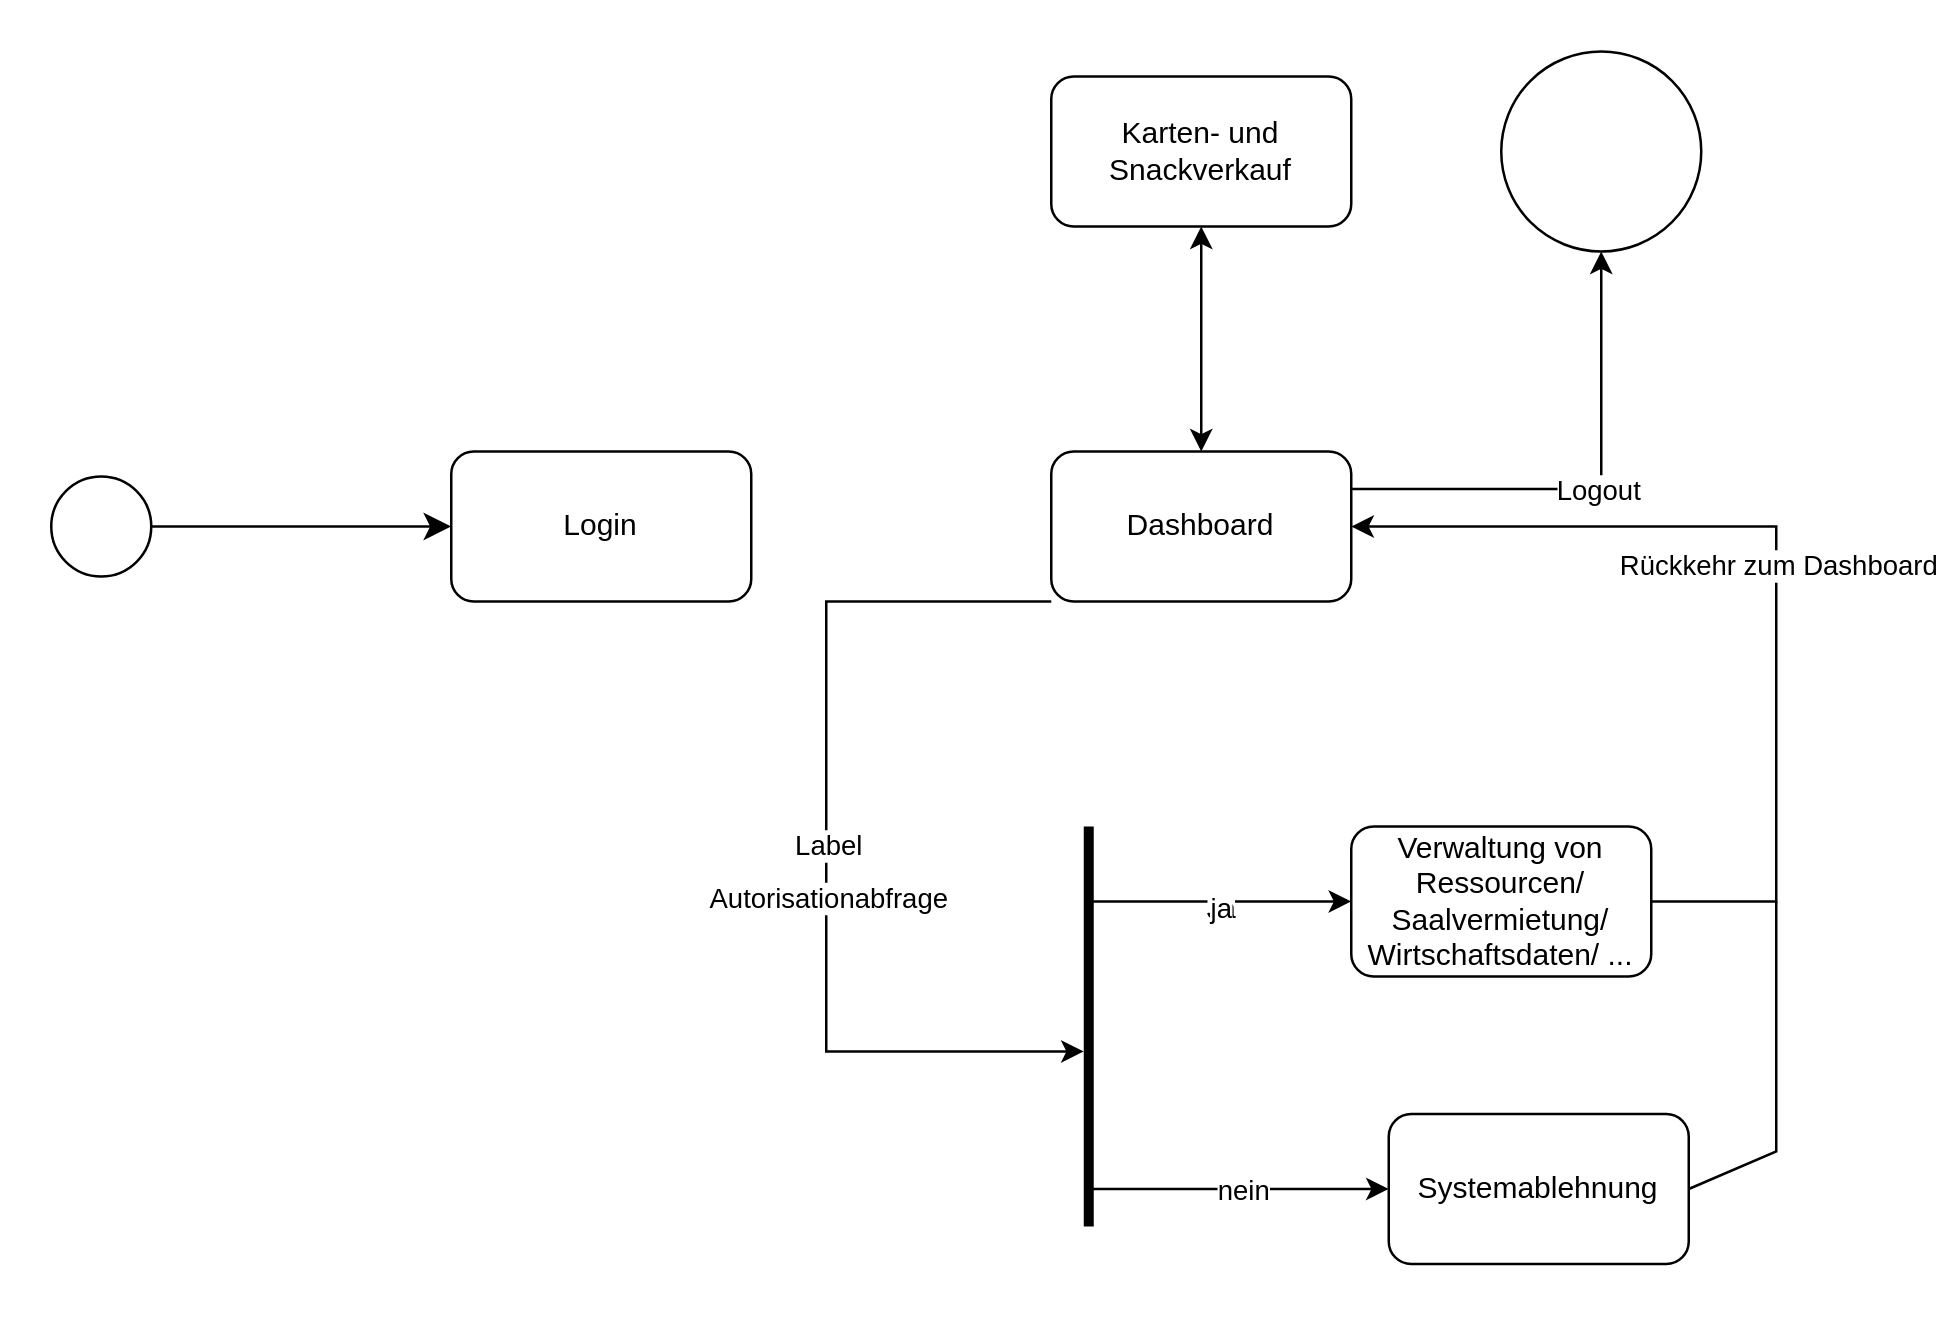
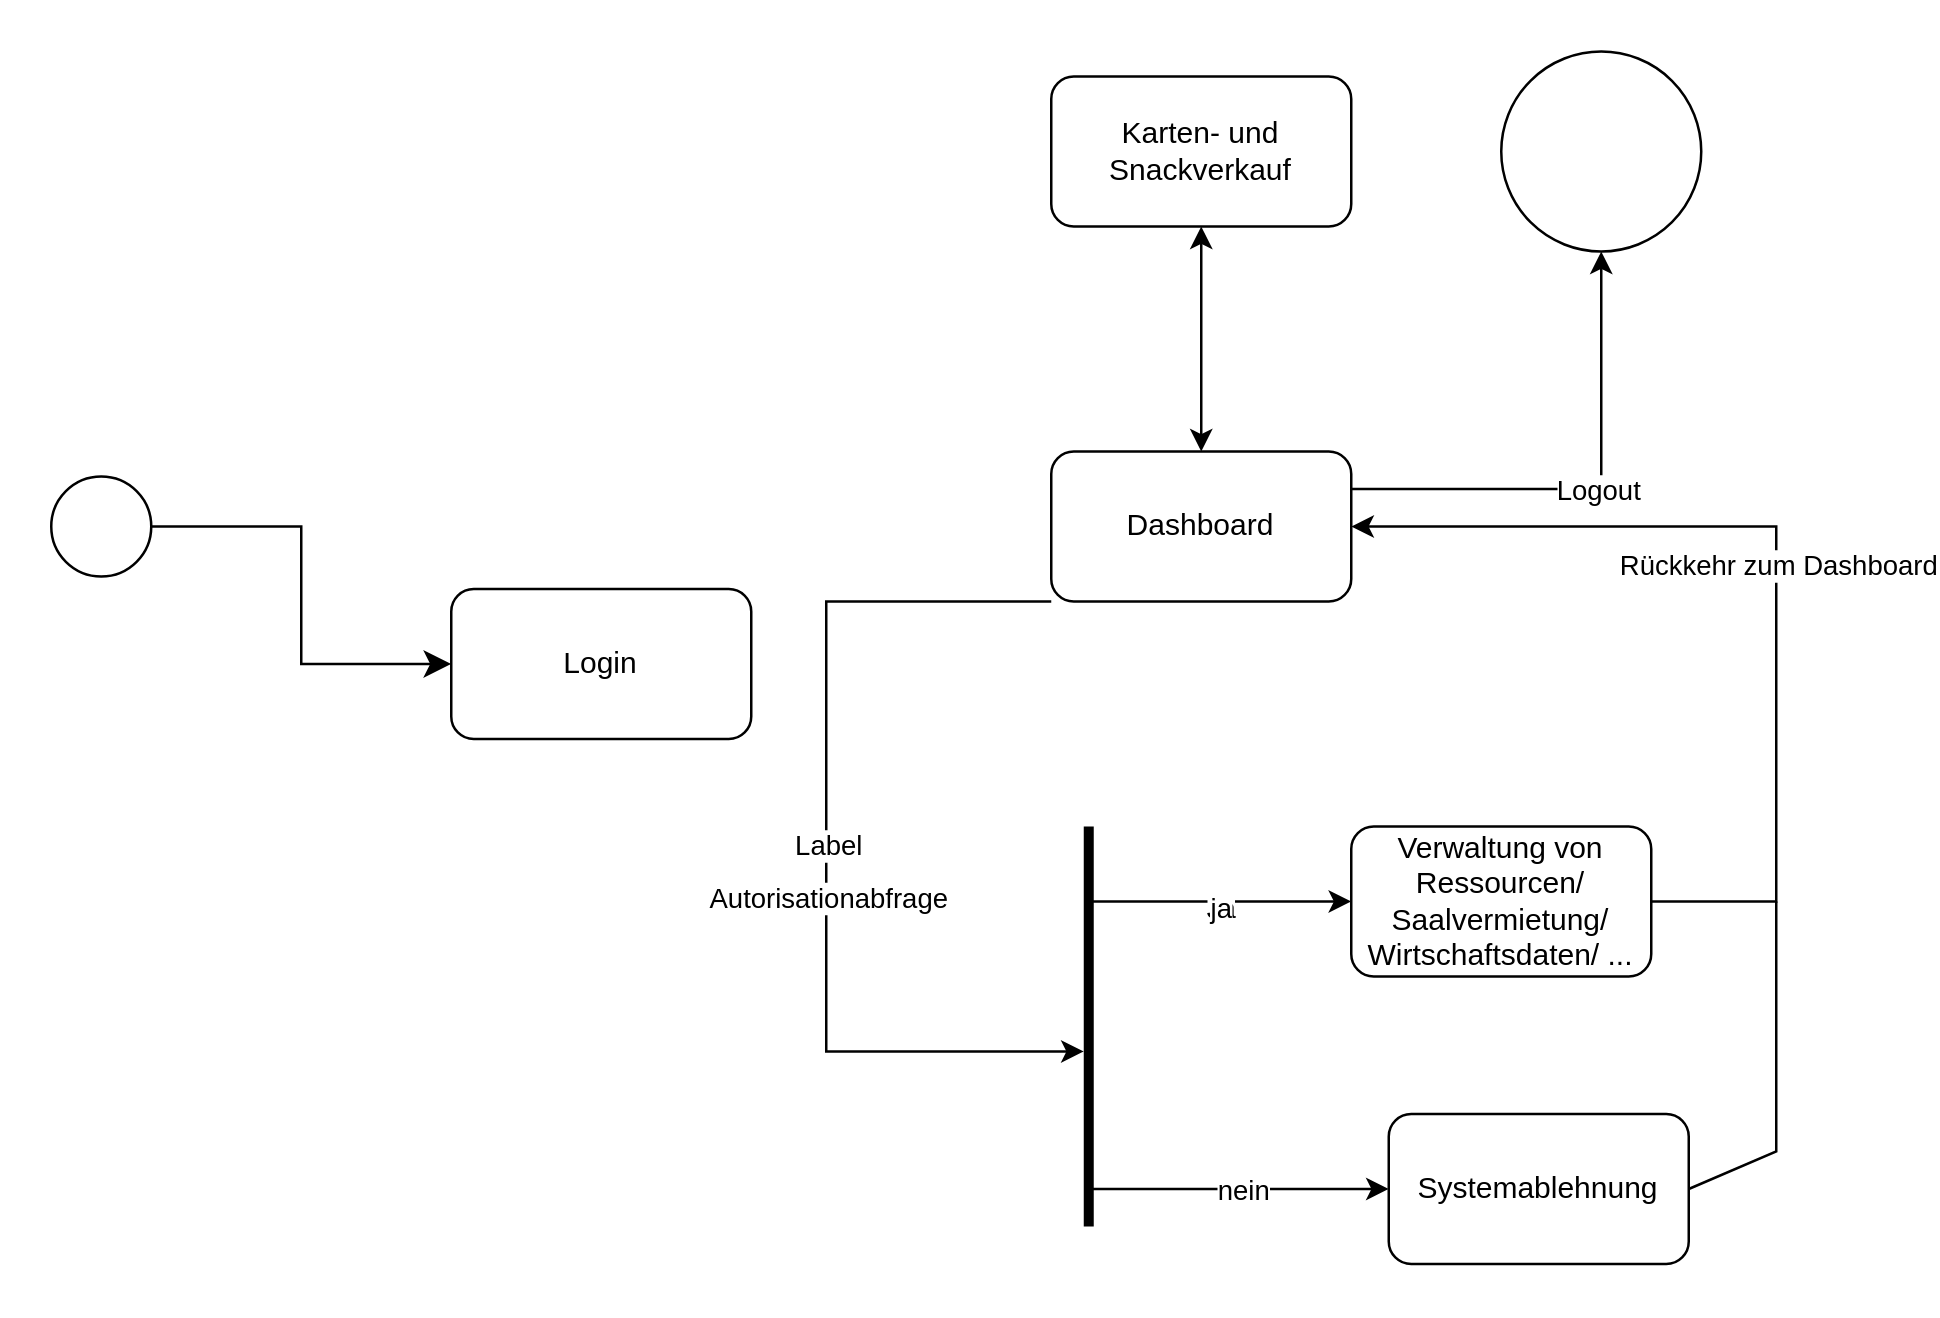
(601, 526) -> (601, 664)
